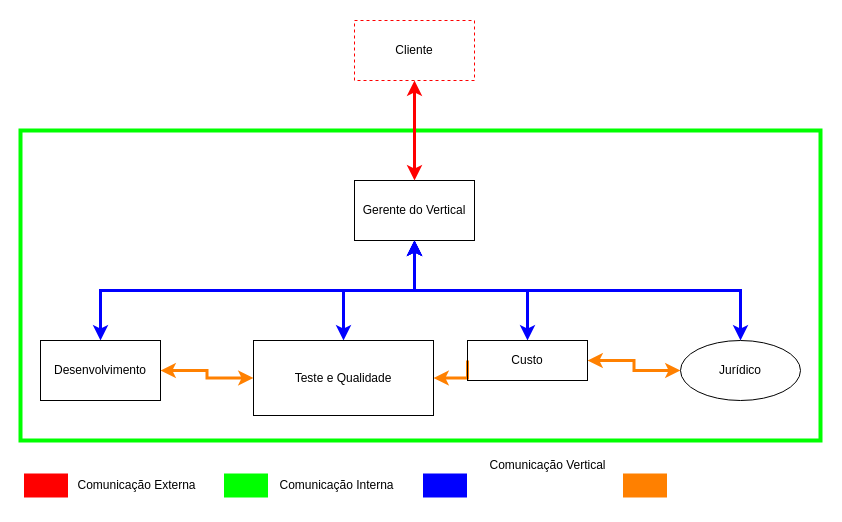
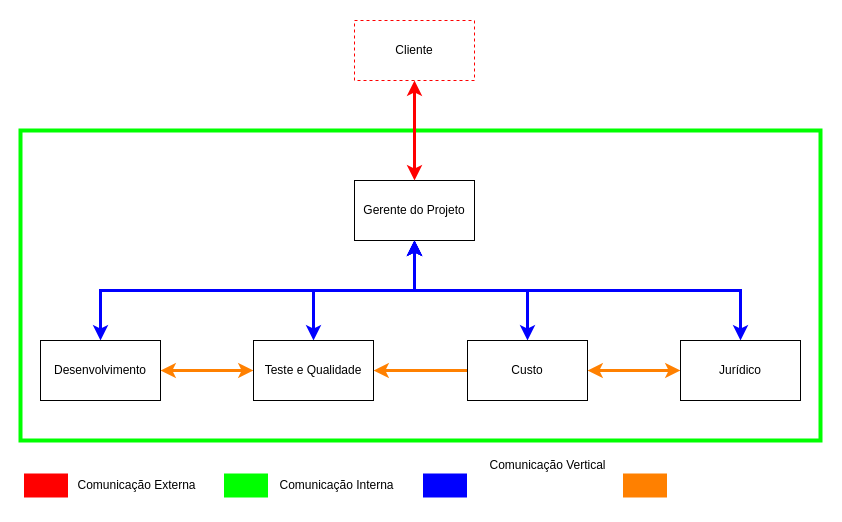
(415, 211) -> (415, 211)
(528, 361) -> (528, 371)
(741, 371) -> (741, 371)
(344, 378) -> (314, 371)
